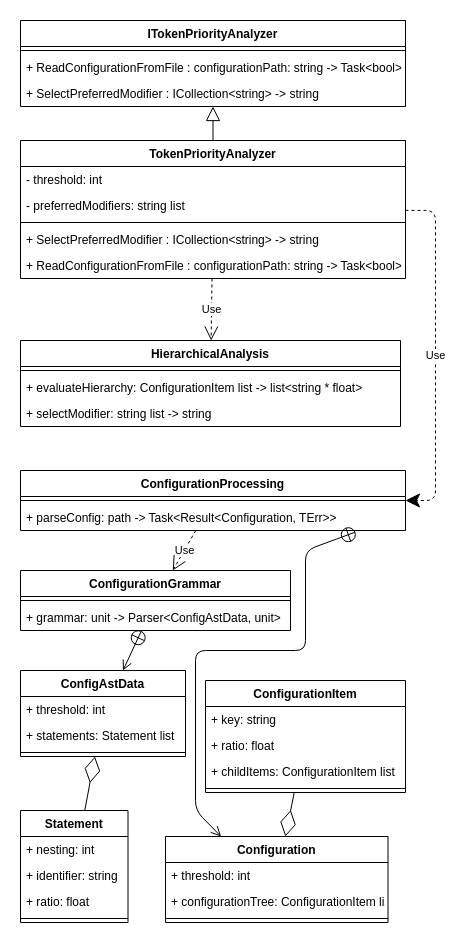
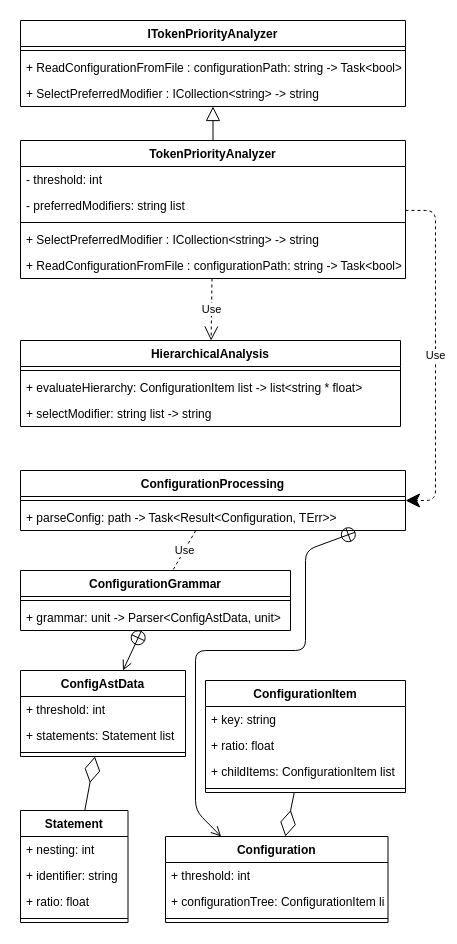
(175, 566) -> (175, 566)
